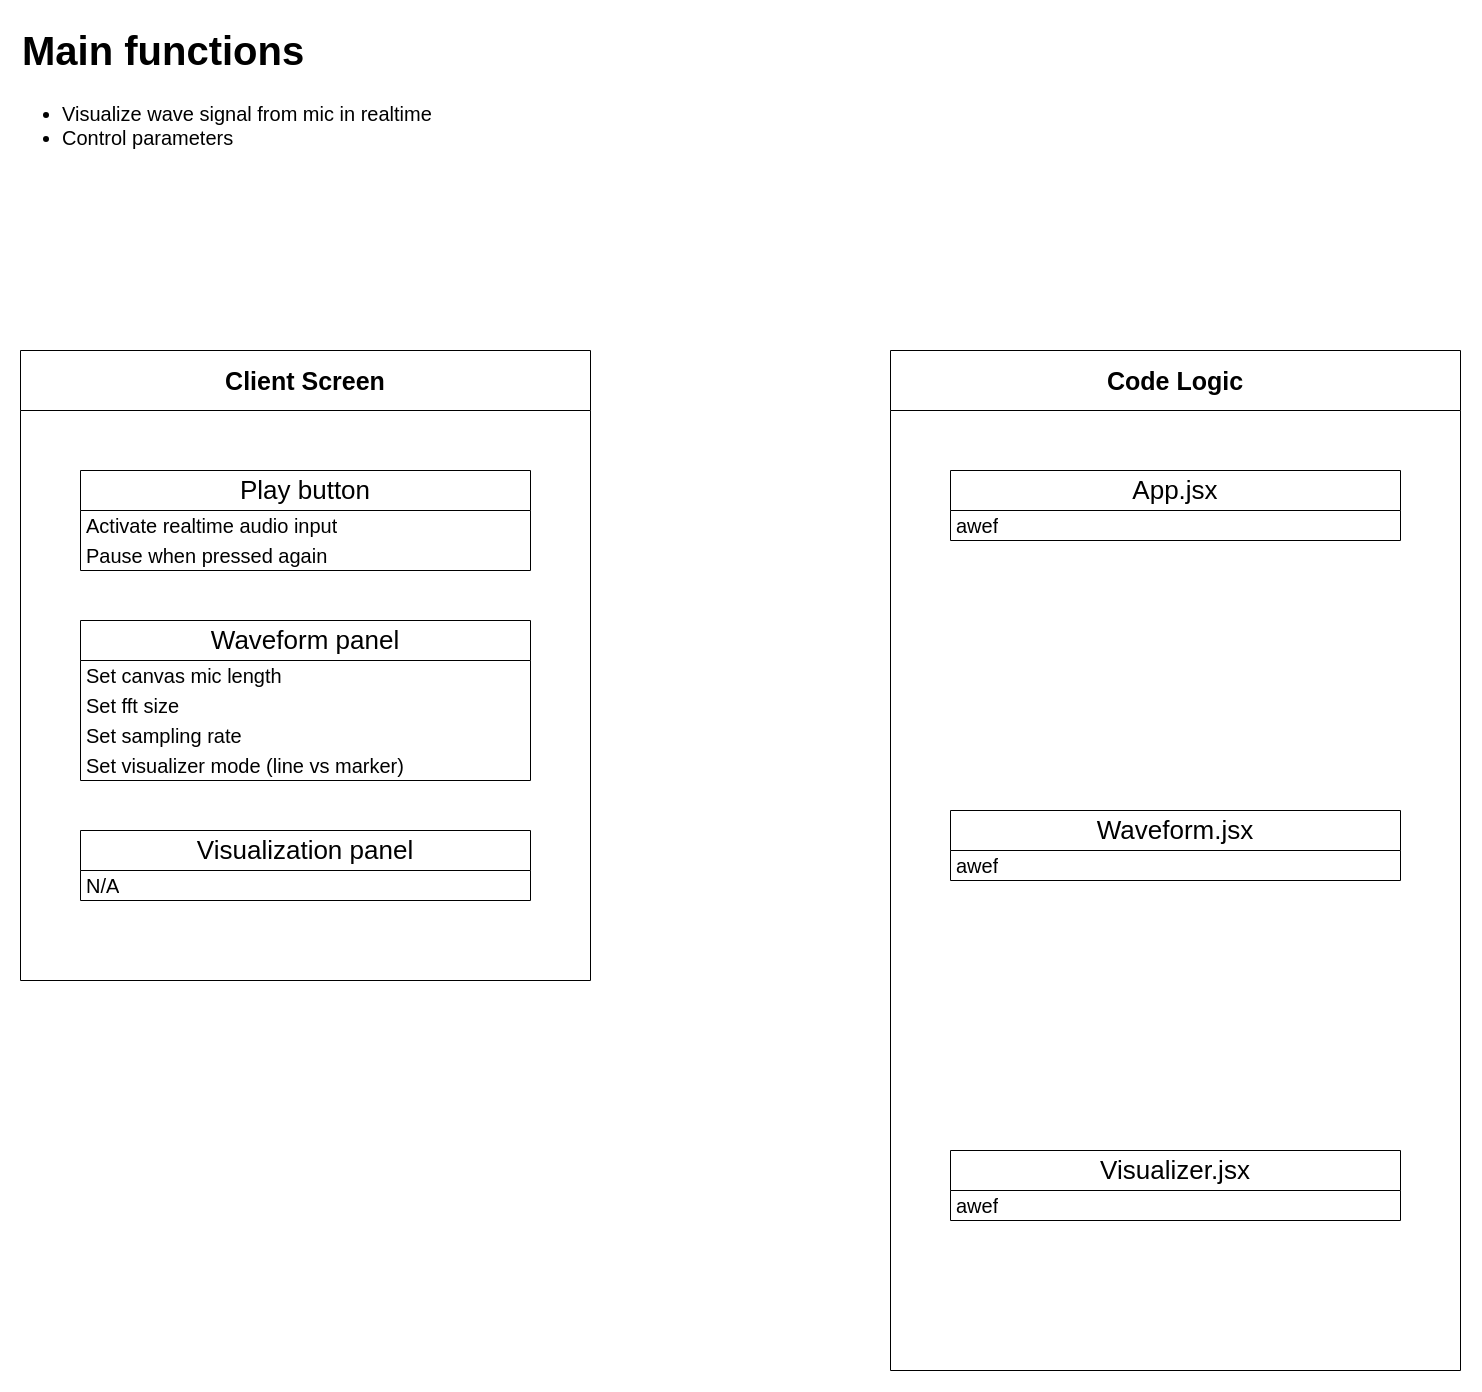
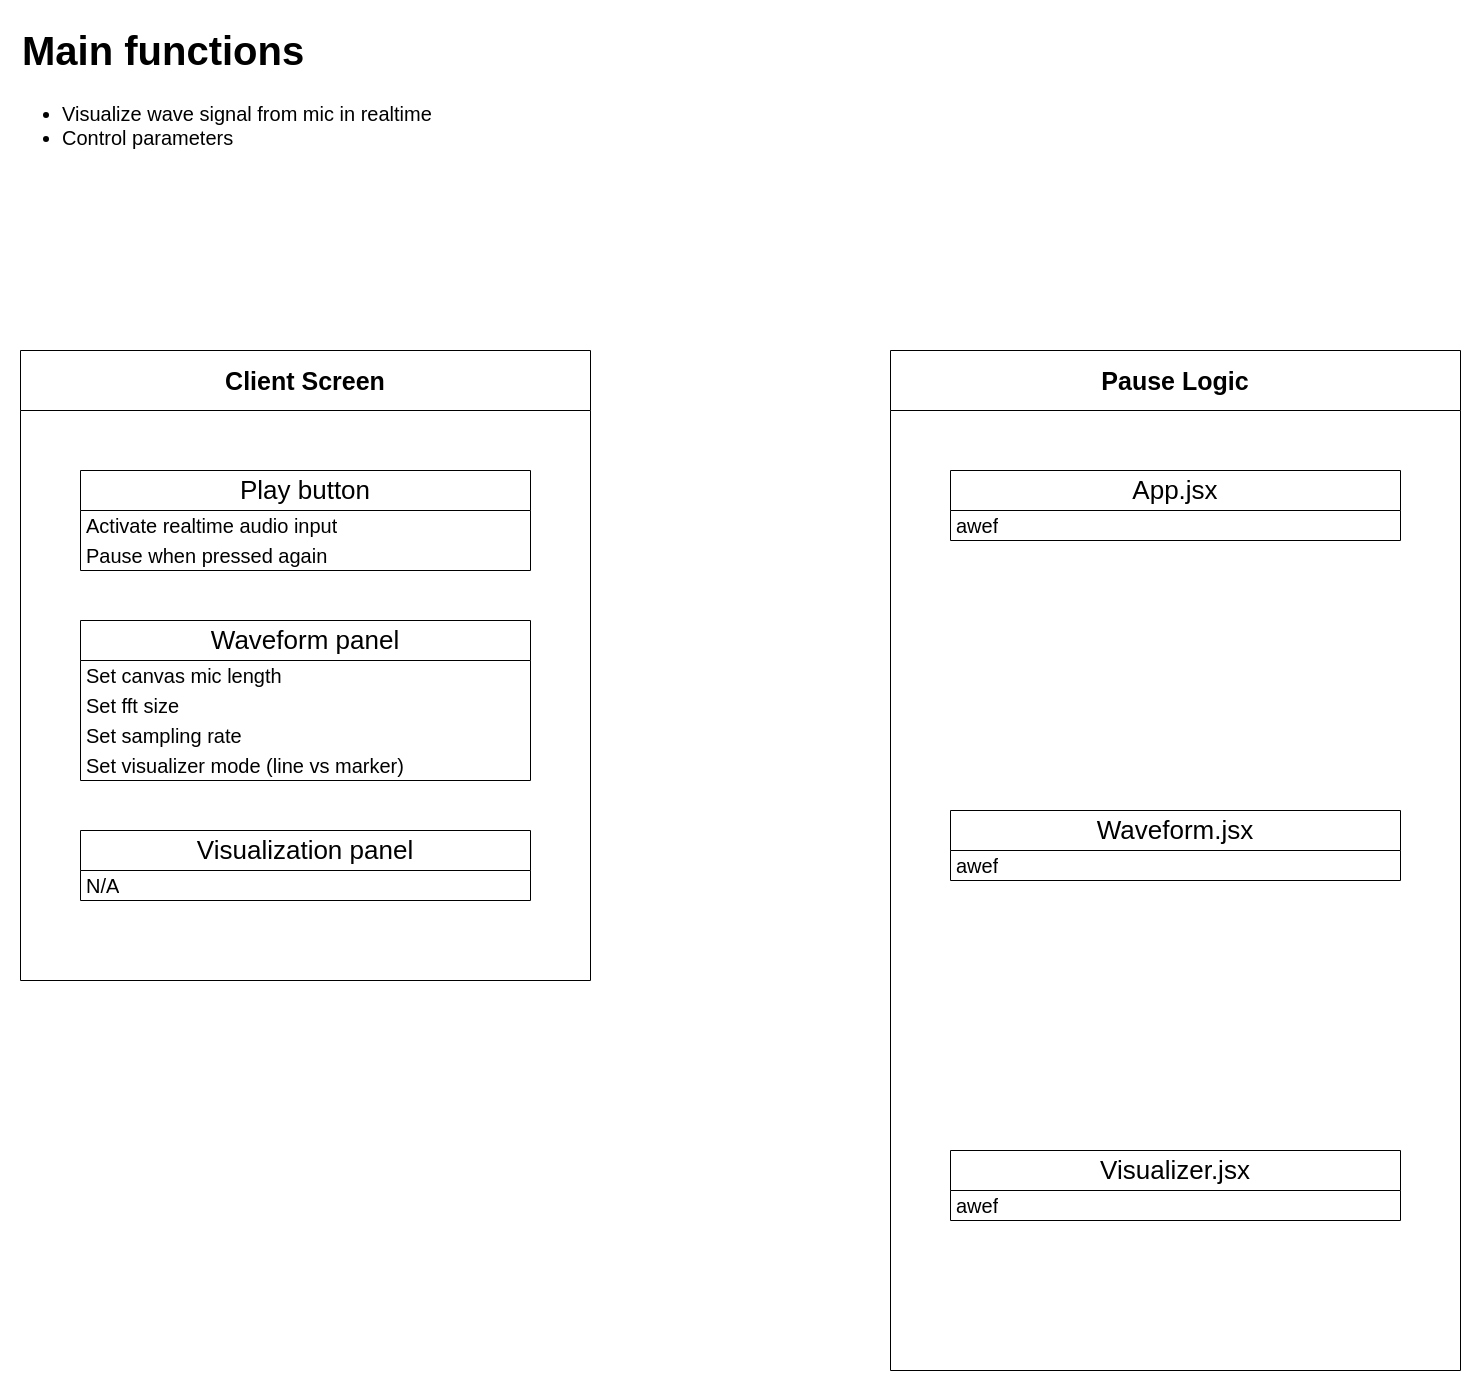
(1176, 381) -> (1176, 381)
